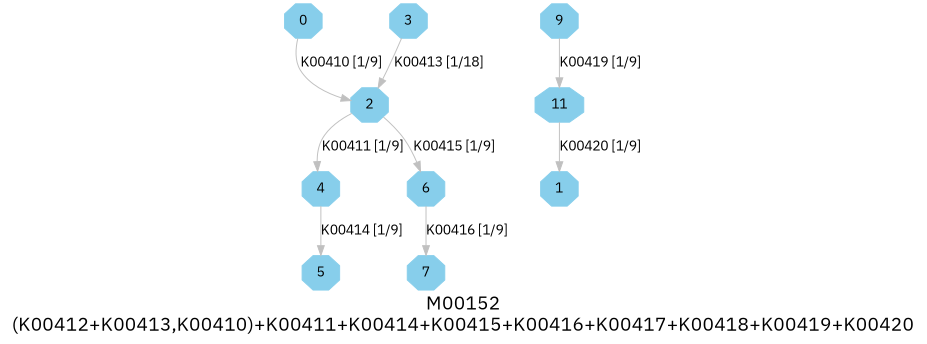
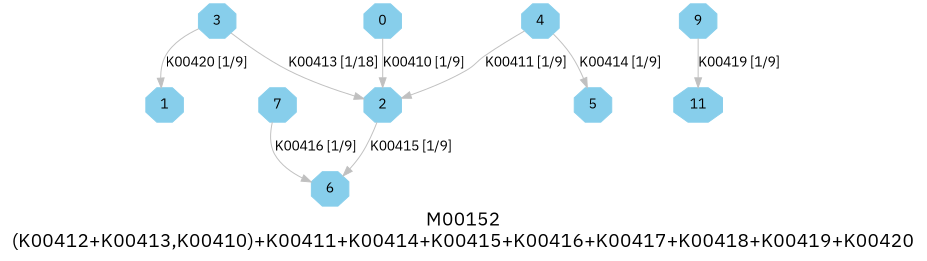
(327, 132) -> (470, 68)
(559, 142) -> (172, 47)
(426, 226) -> (276, 156)
